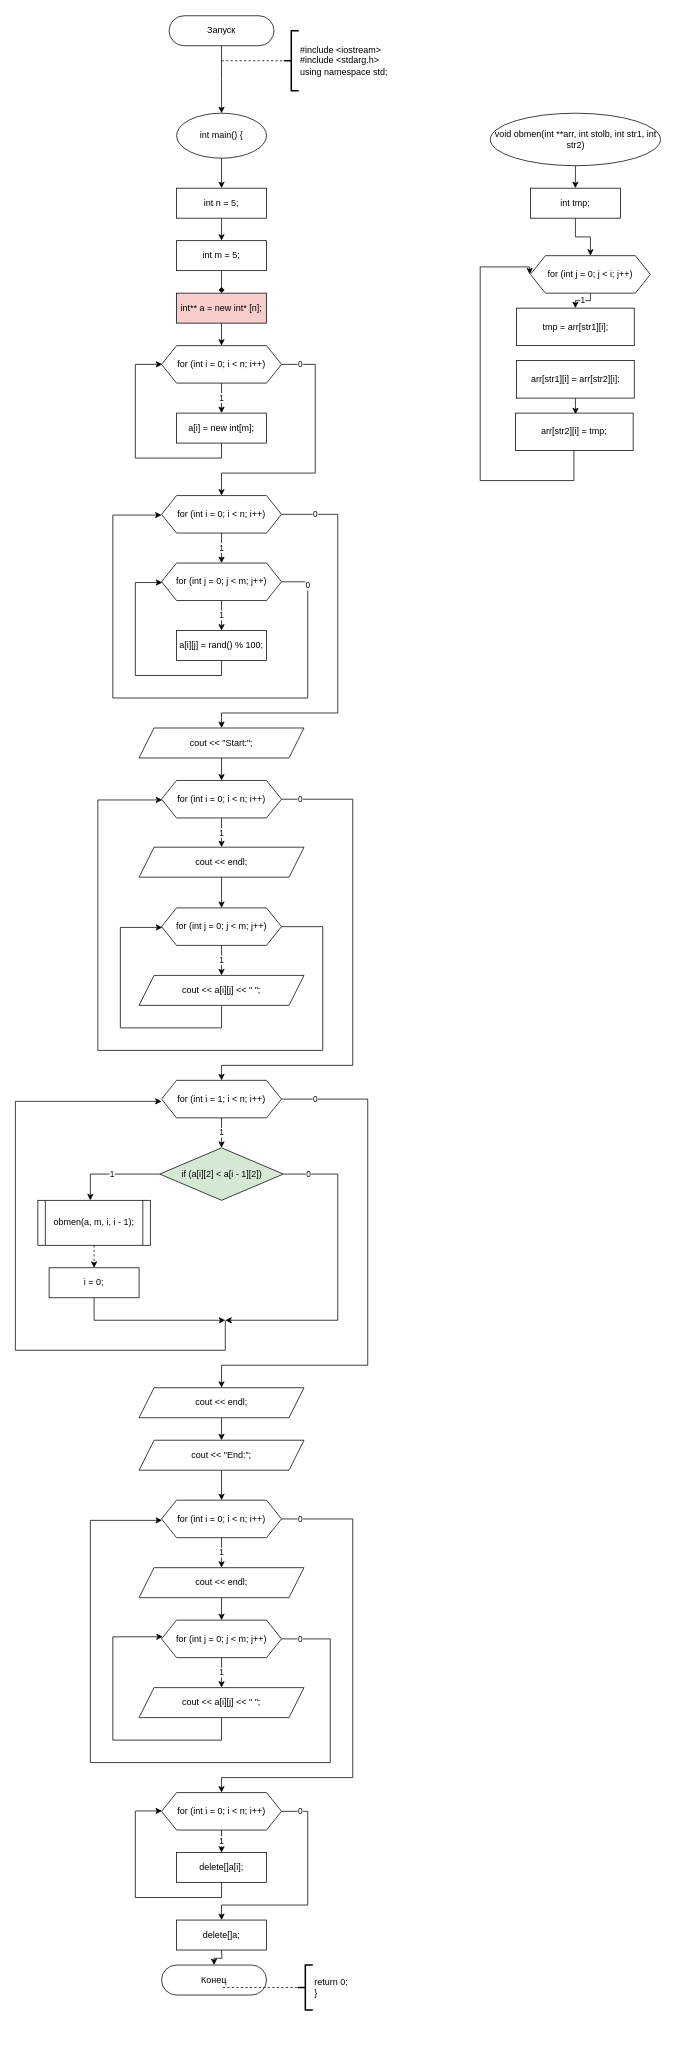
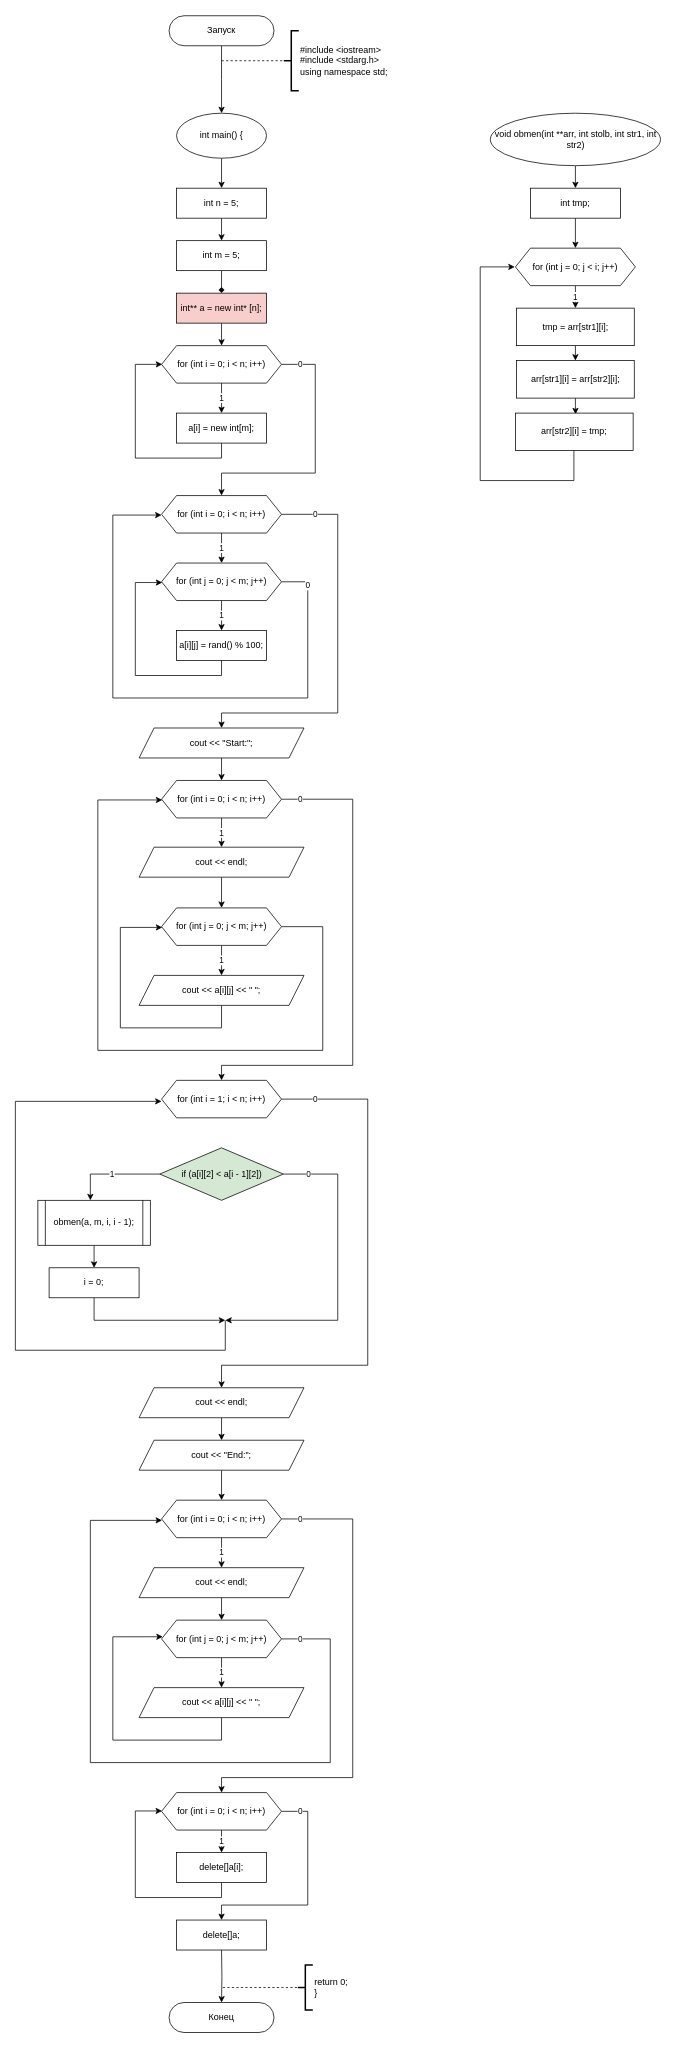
(591, 274) -> (576, 267)
none -> (576, 350)
(222, 1130) -> none
(94, 1255) -> (94, 1255)
(214, 1980) -> (222, 2018)
